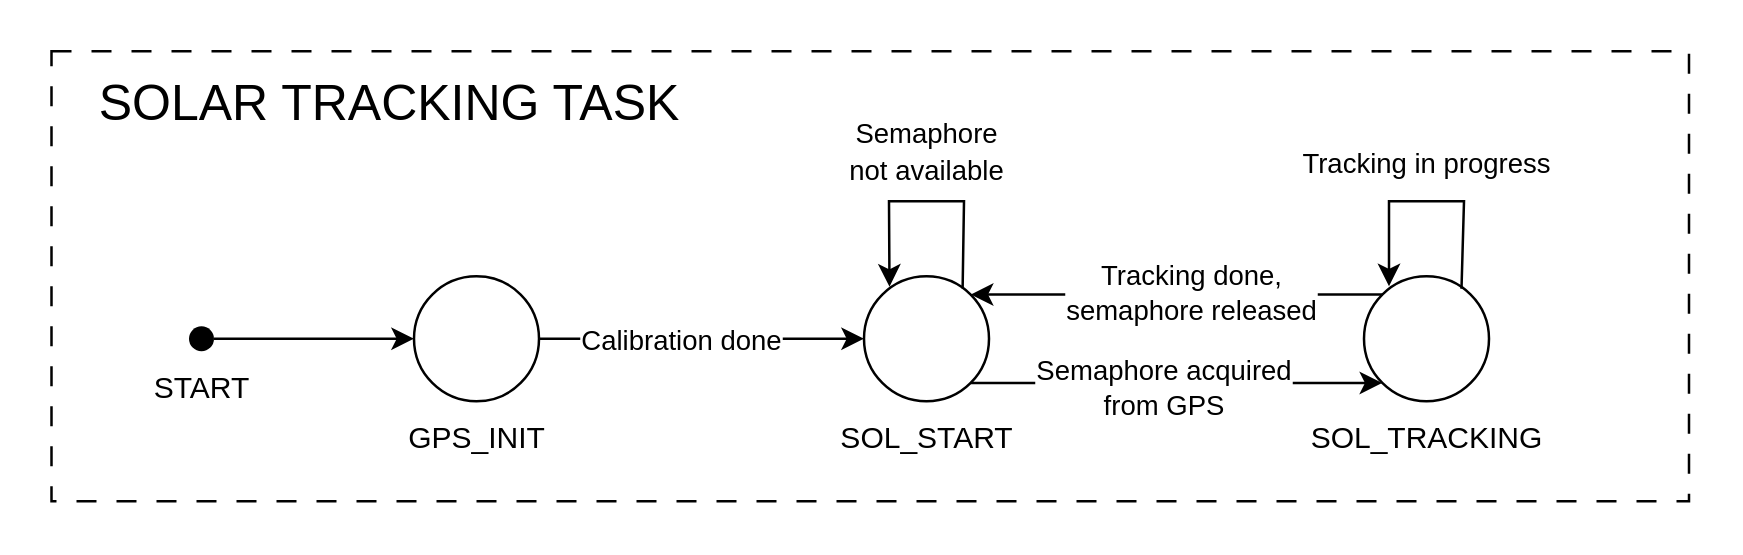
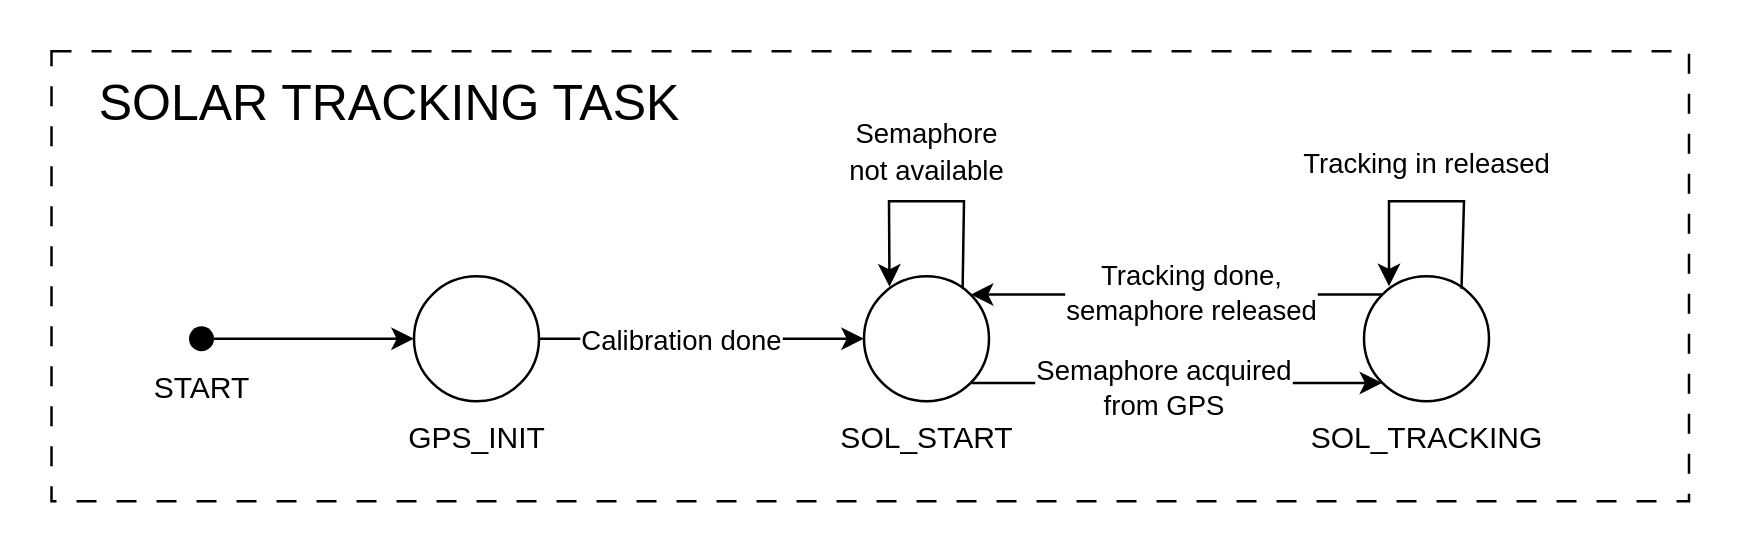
(1428, 164) -> (1428, 164)
